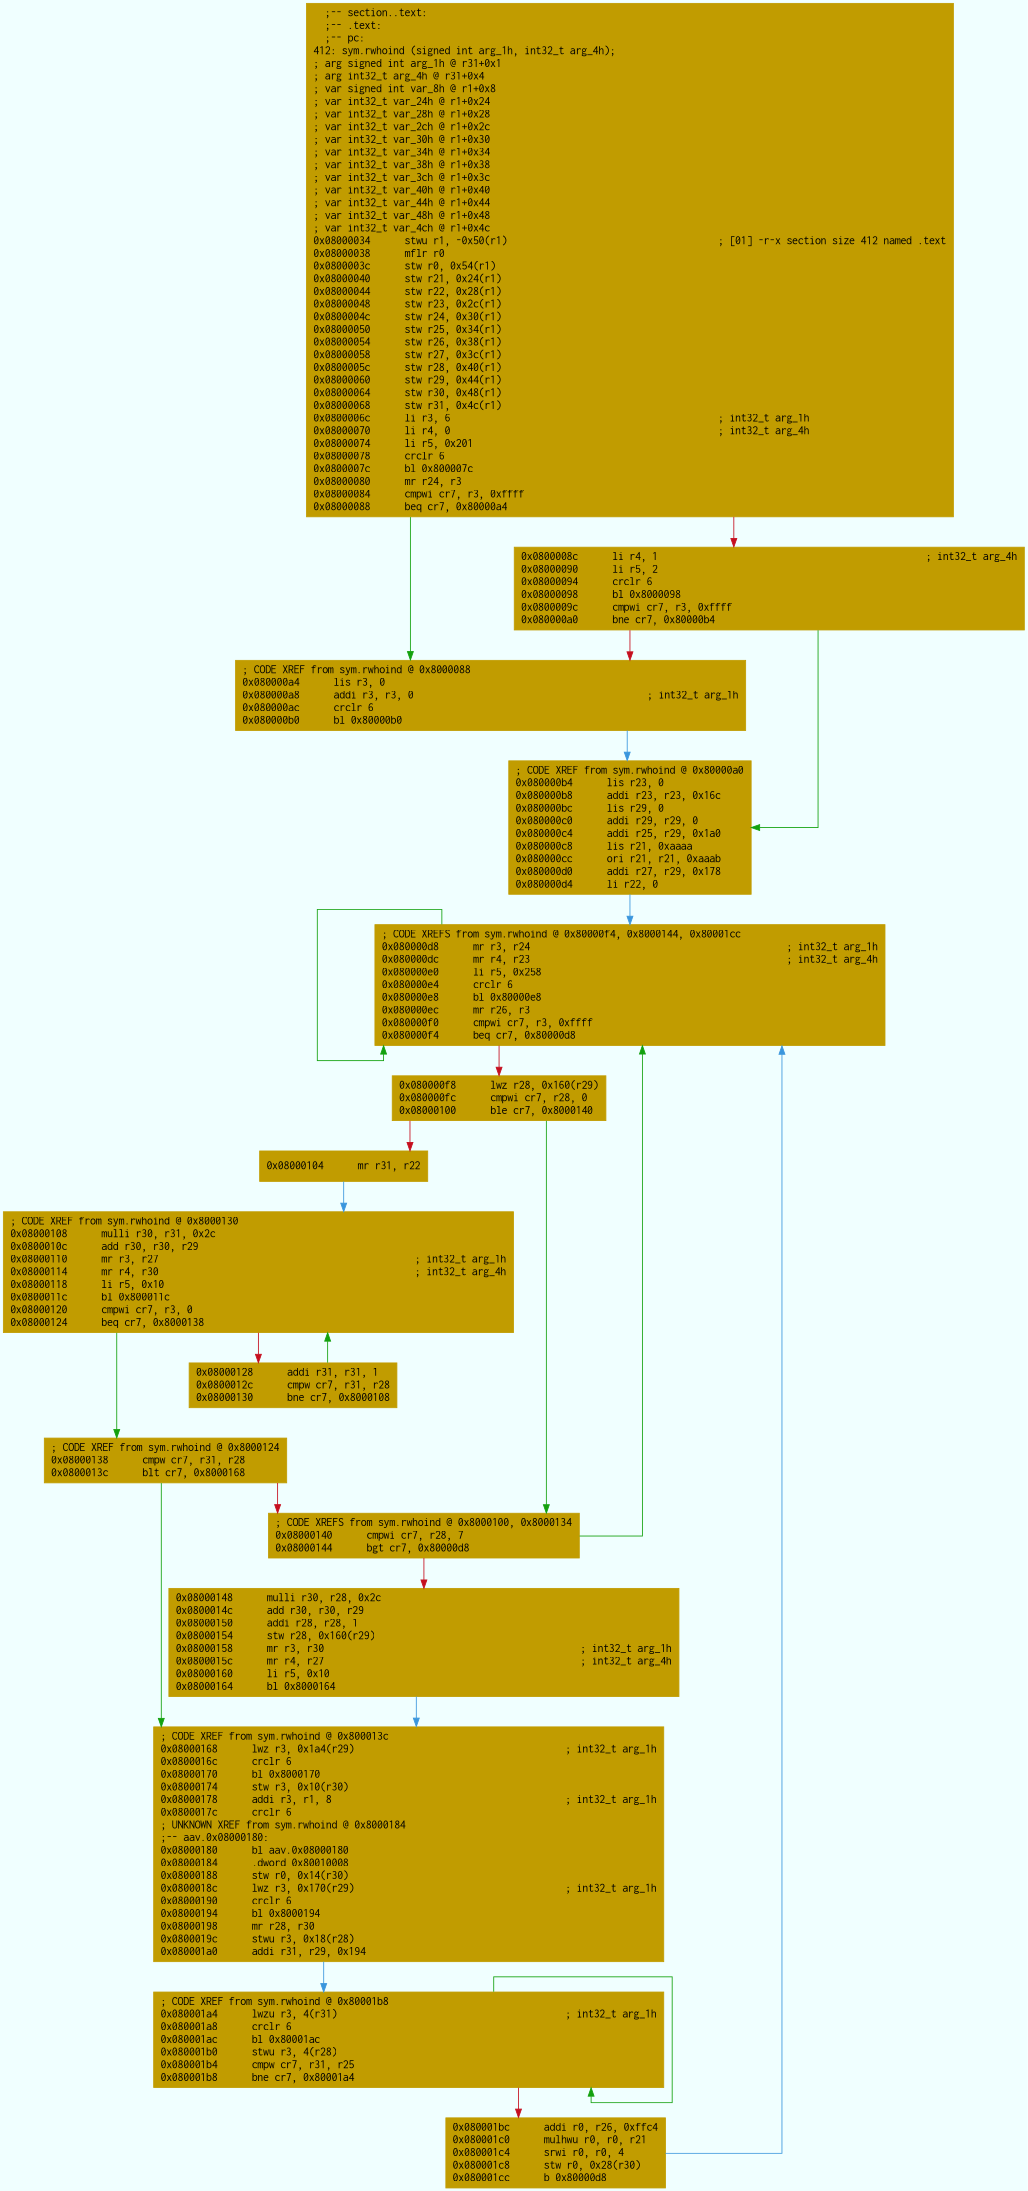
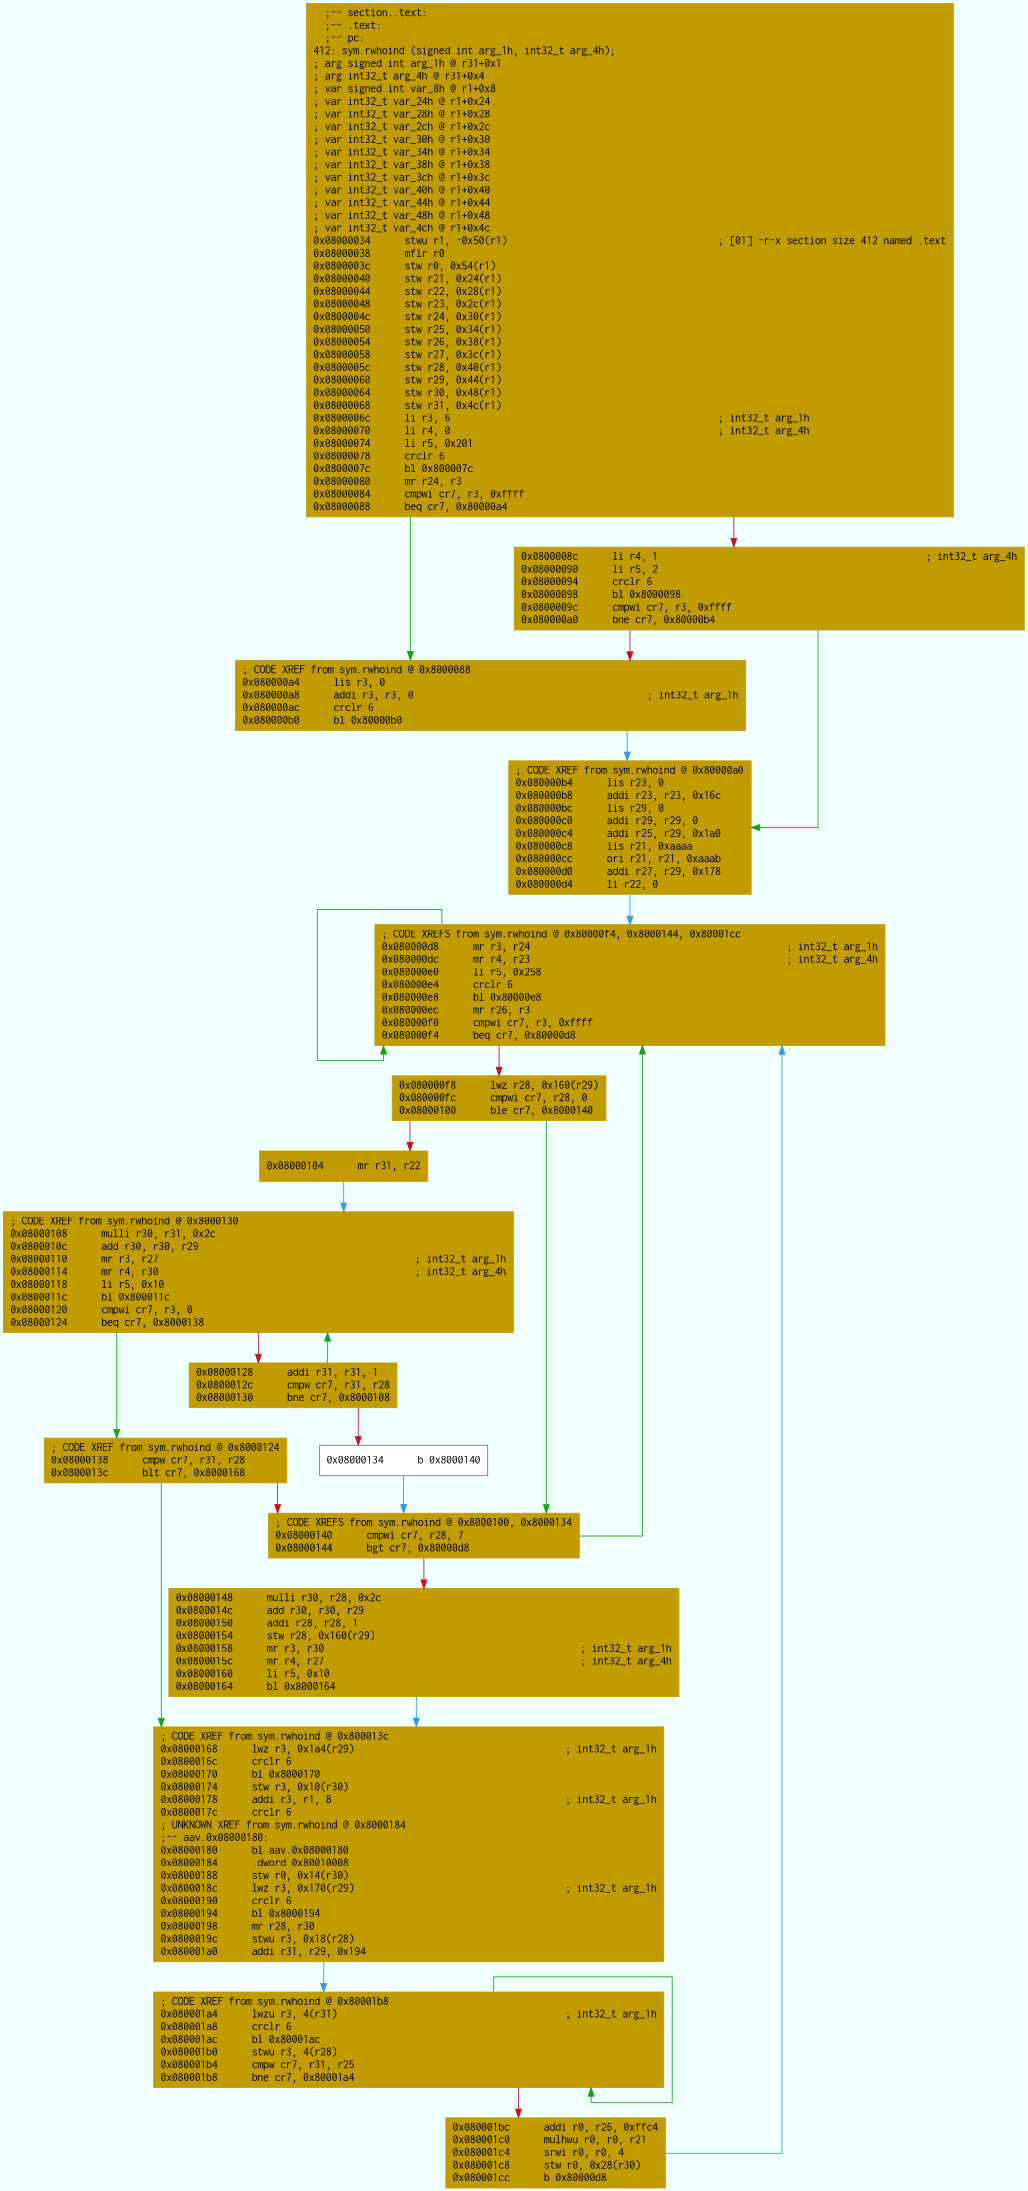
none -> (404, 1460)
